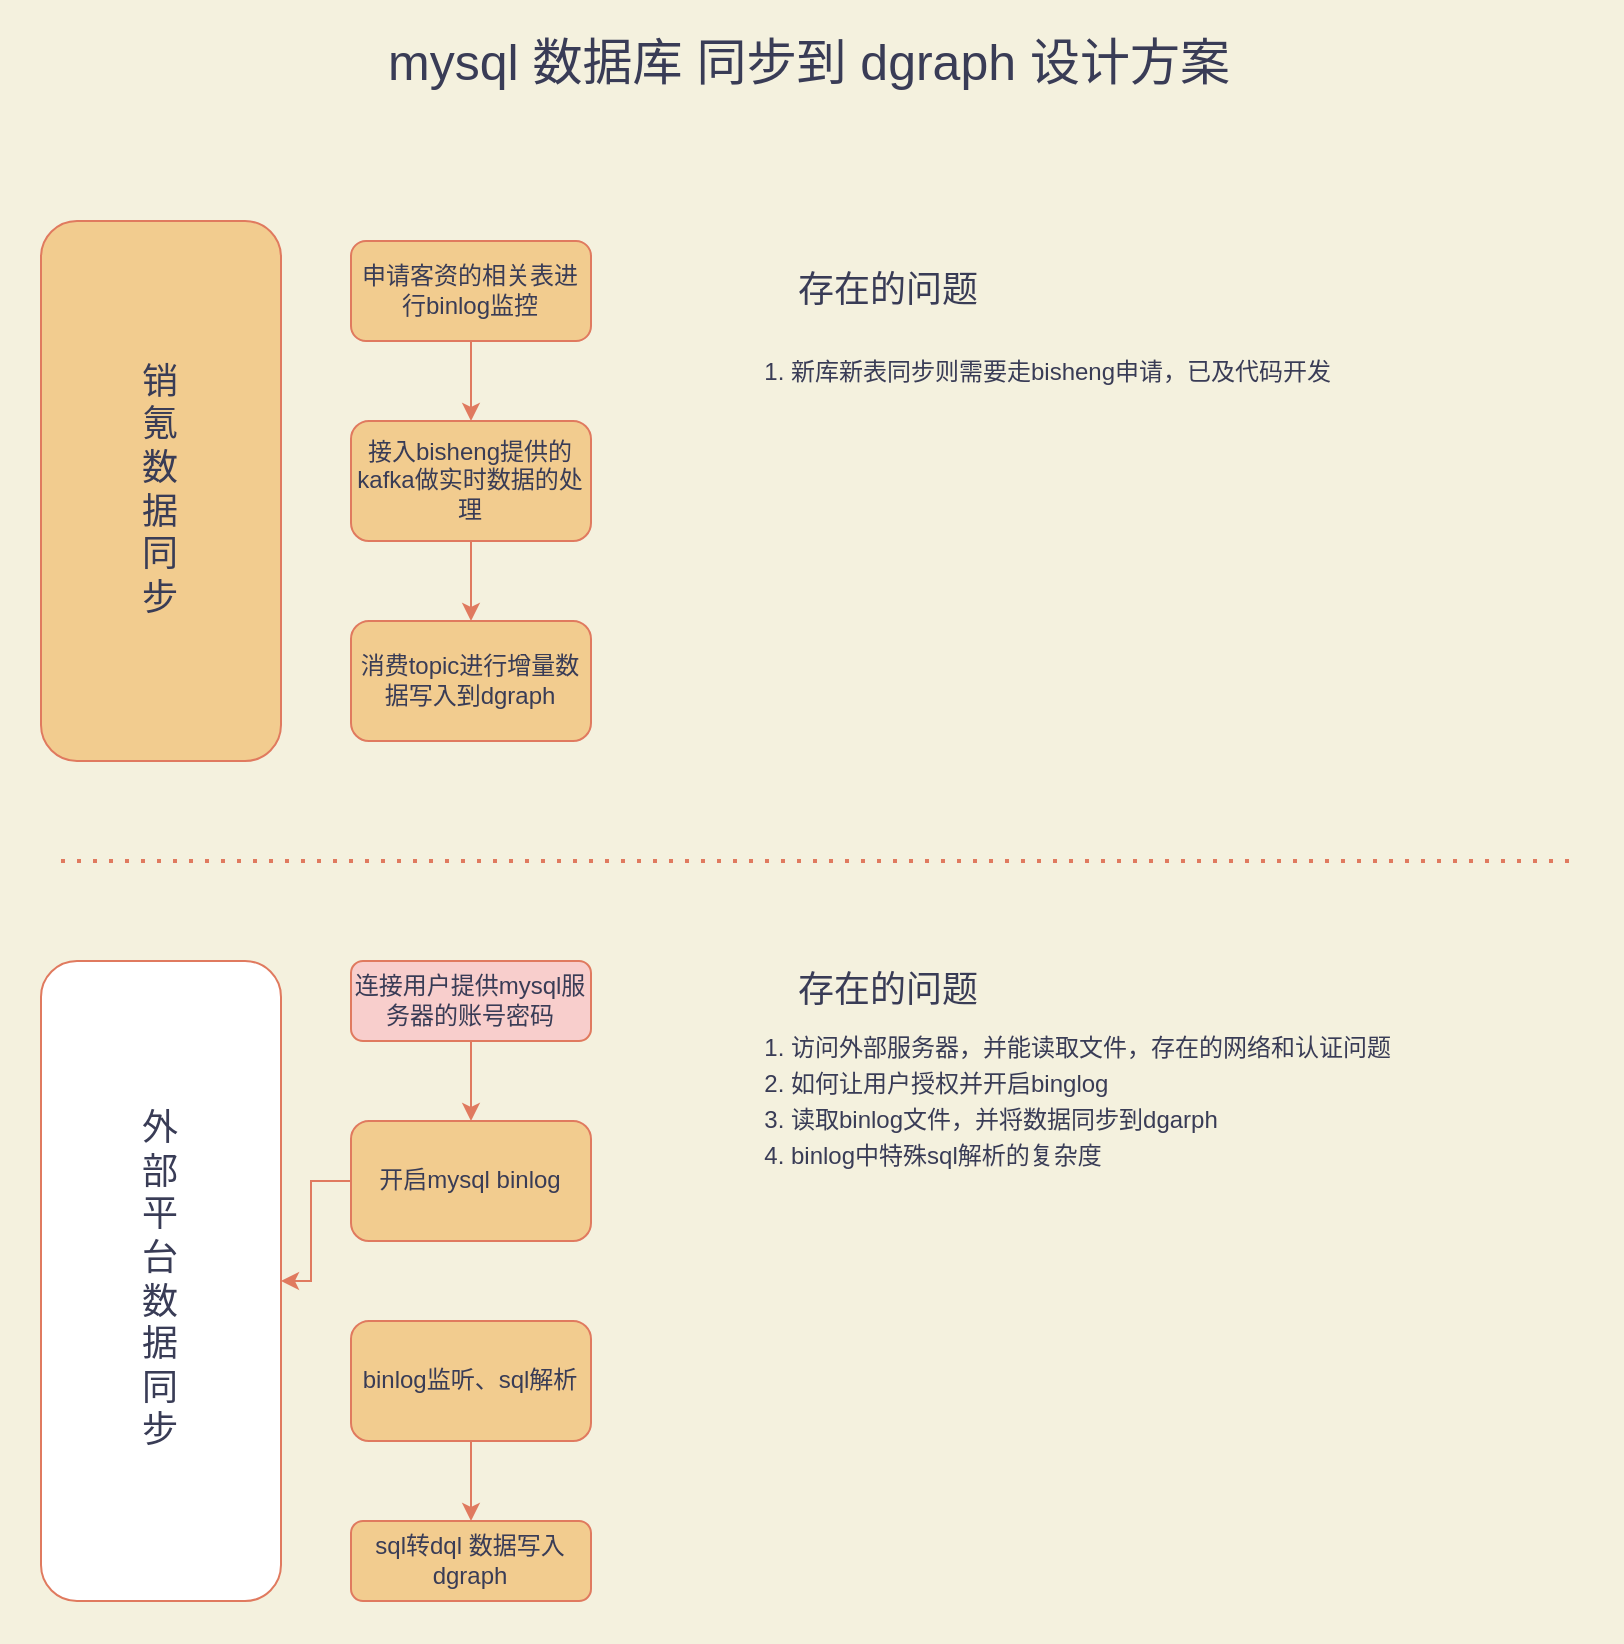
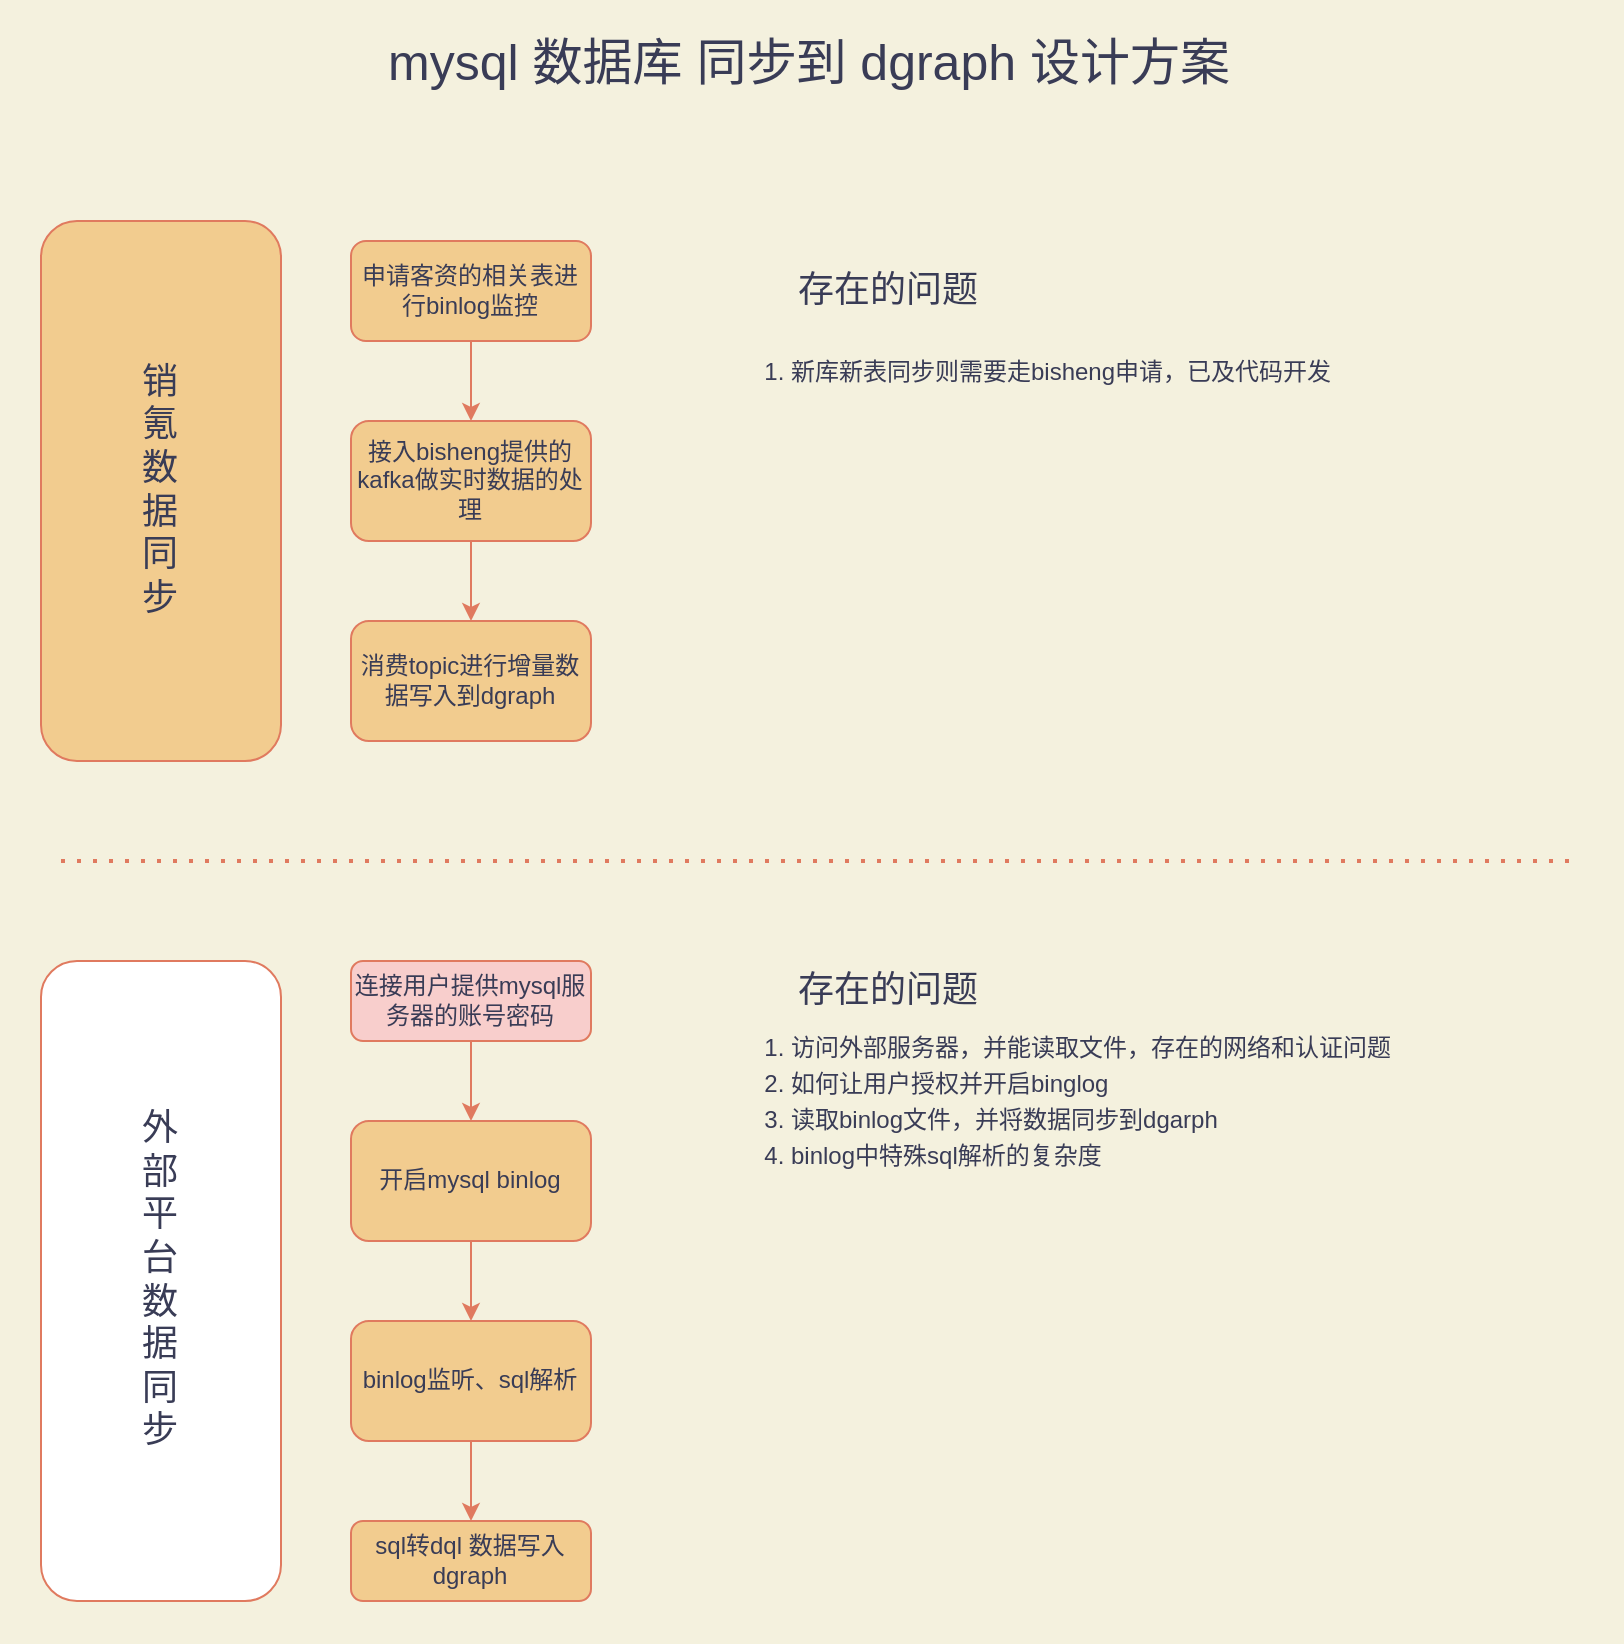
(311, 1219) -> (471, 1274)
